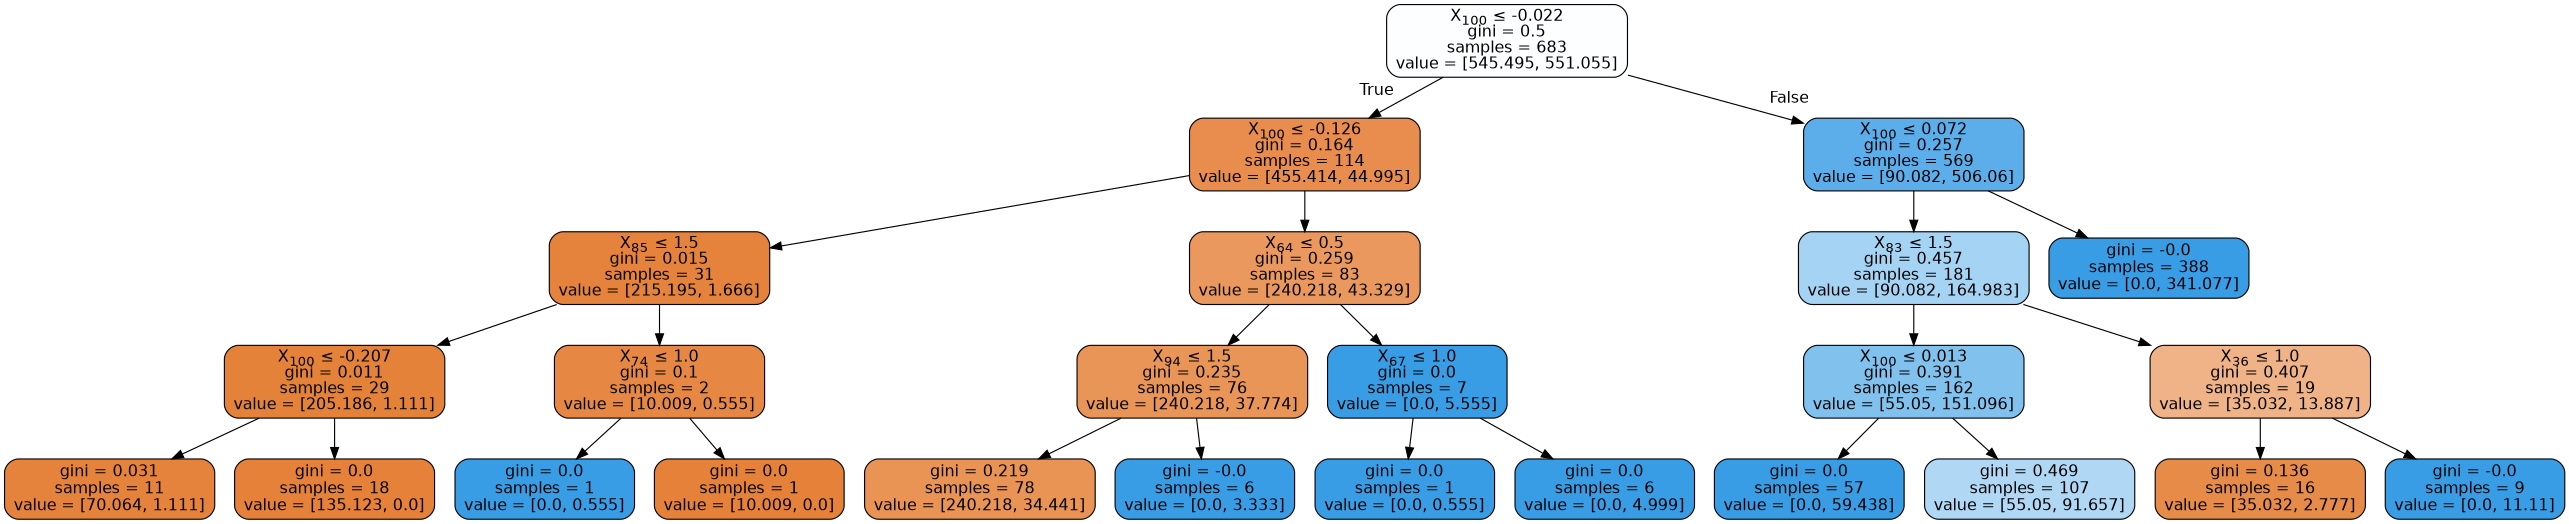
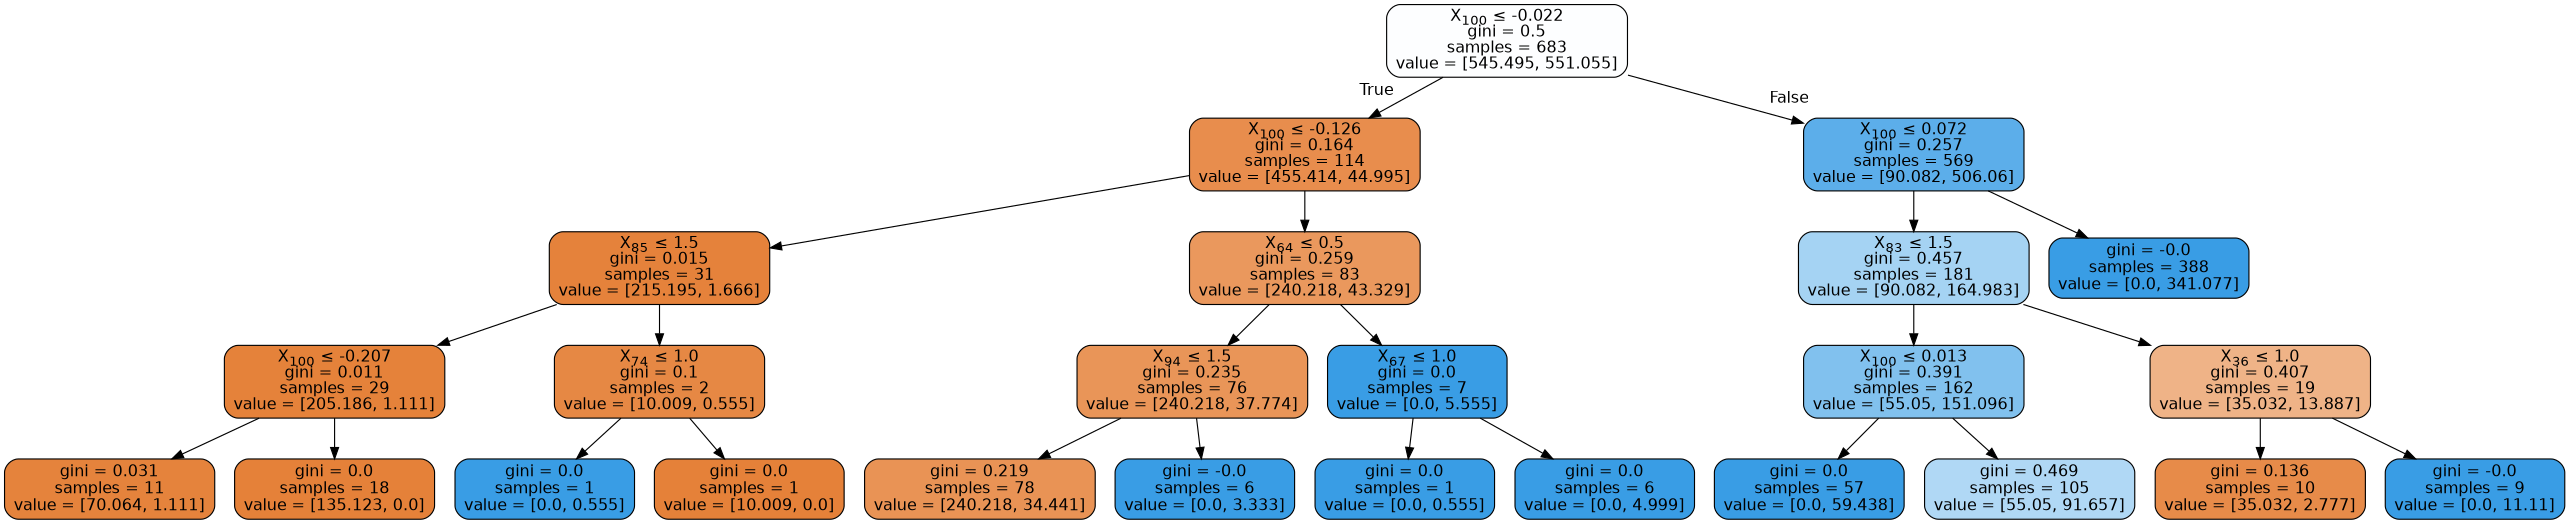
(2030, 489) -> (2030, 489)
(2260, 489) -> (2260, 489)
